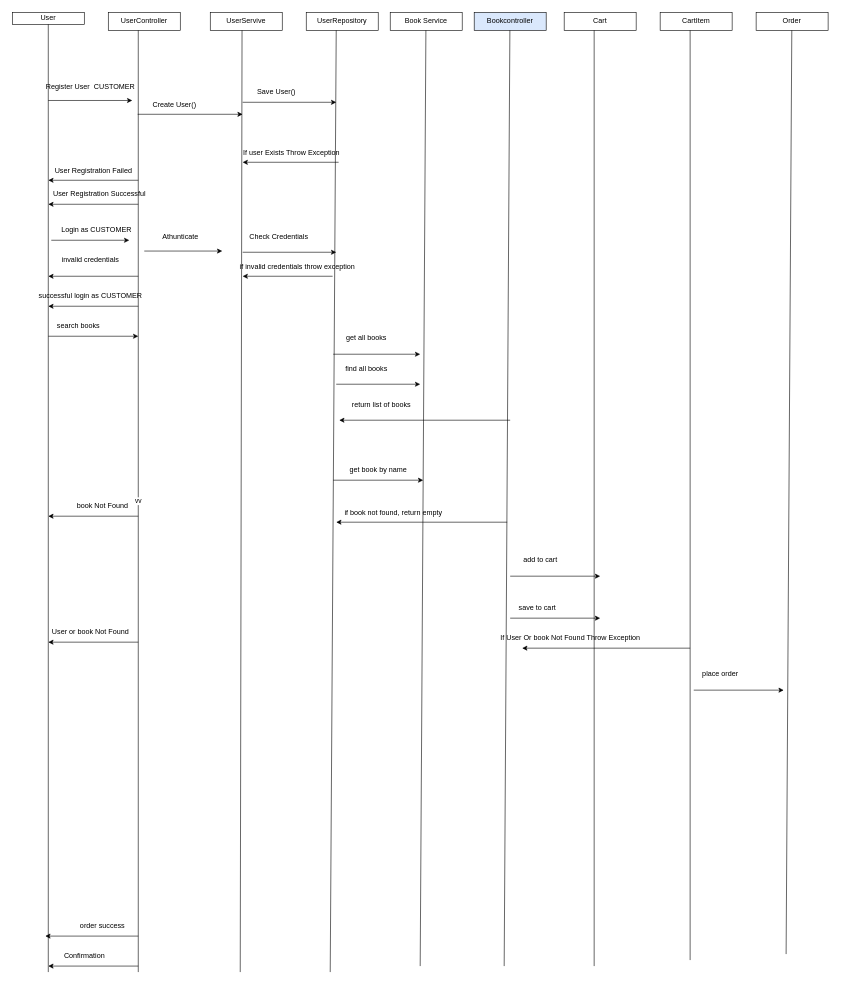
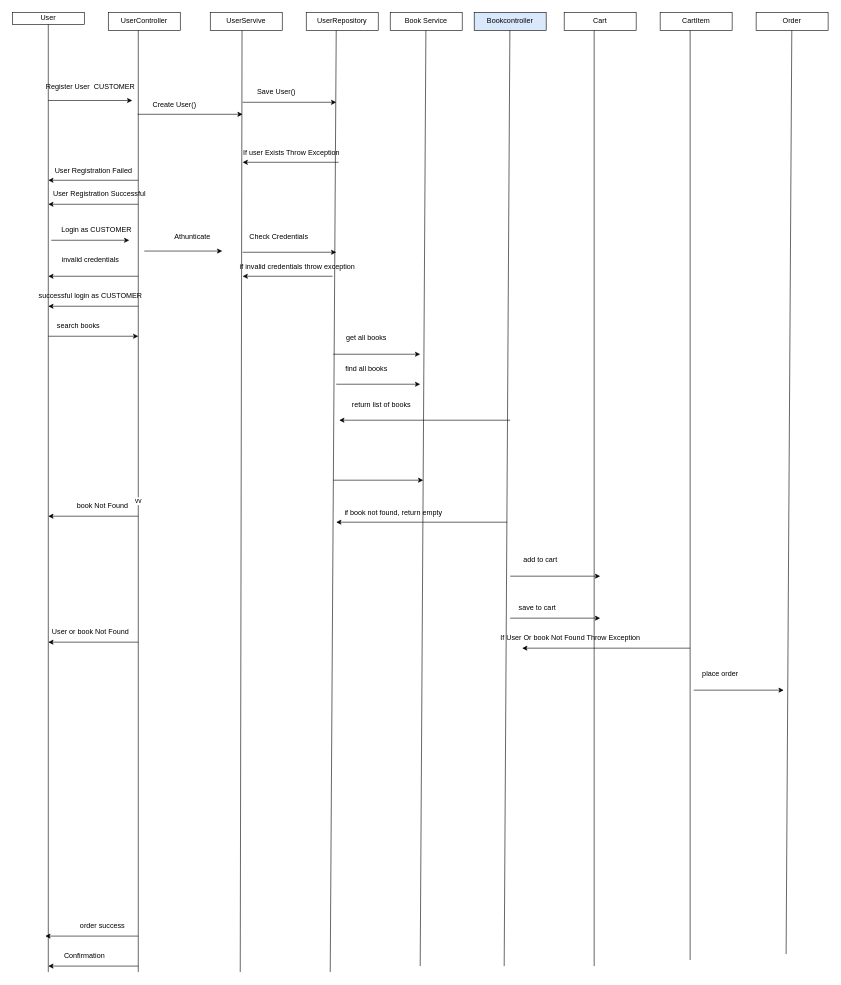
(180, 237) -> (192, 237)
(378, 470) -> none
